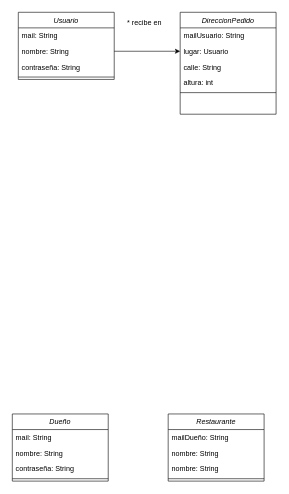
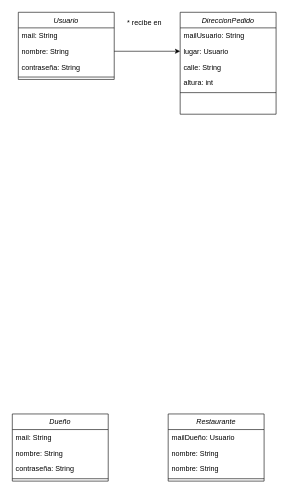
(201, 438) -> (203, 438)
